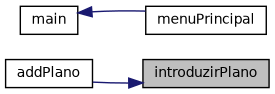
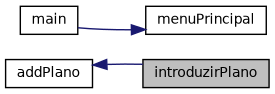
(119, 11) -> (104, 29)
(111, 83) -> (125, 64)
